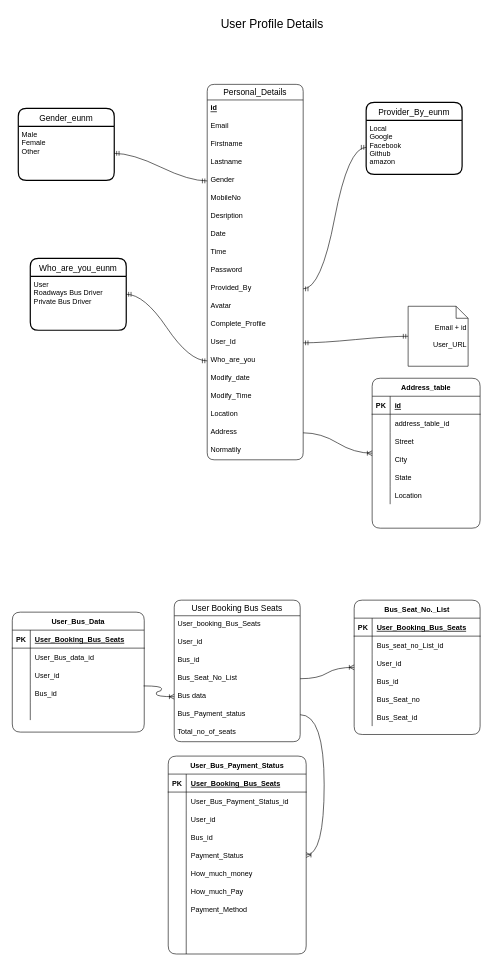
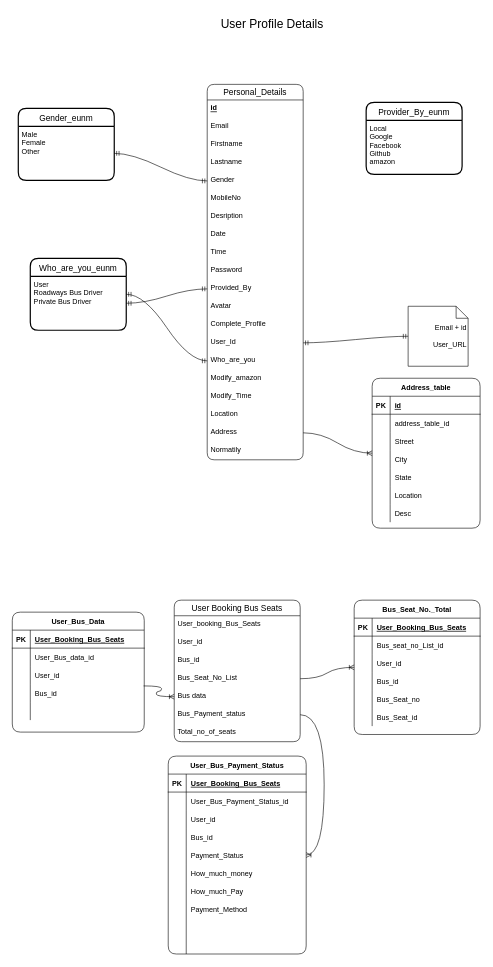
(335, 218) -> (167, 296)
(232, 378) -> (236, 378)
none -> (435, 513)
(417, 610) -> (417, 610)
